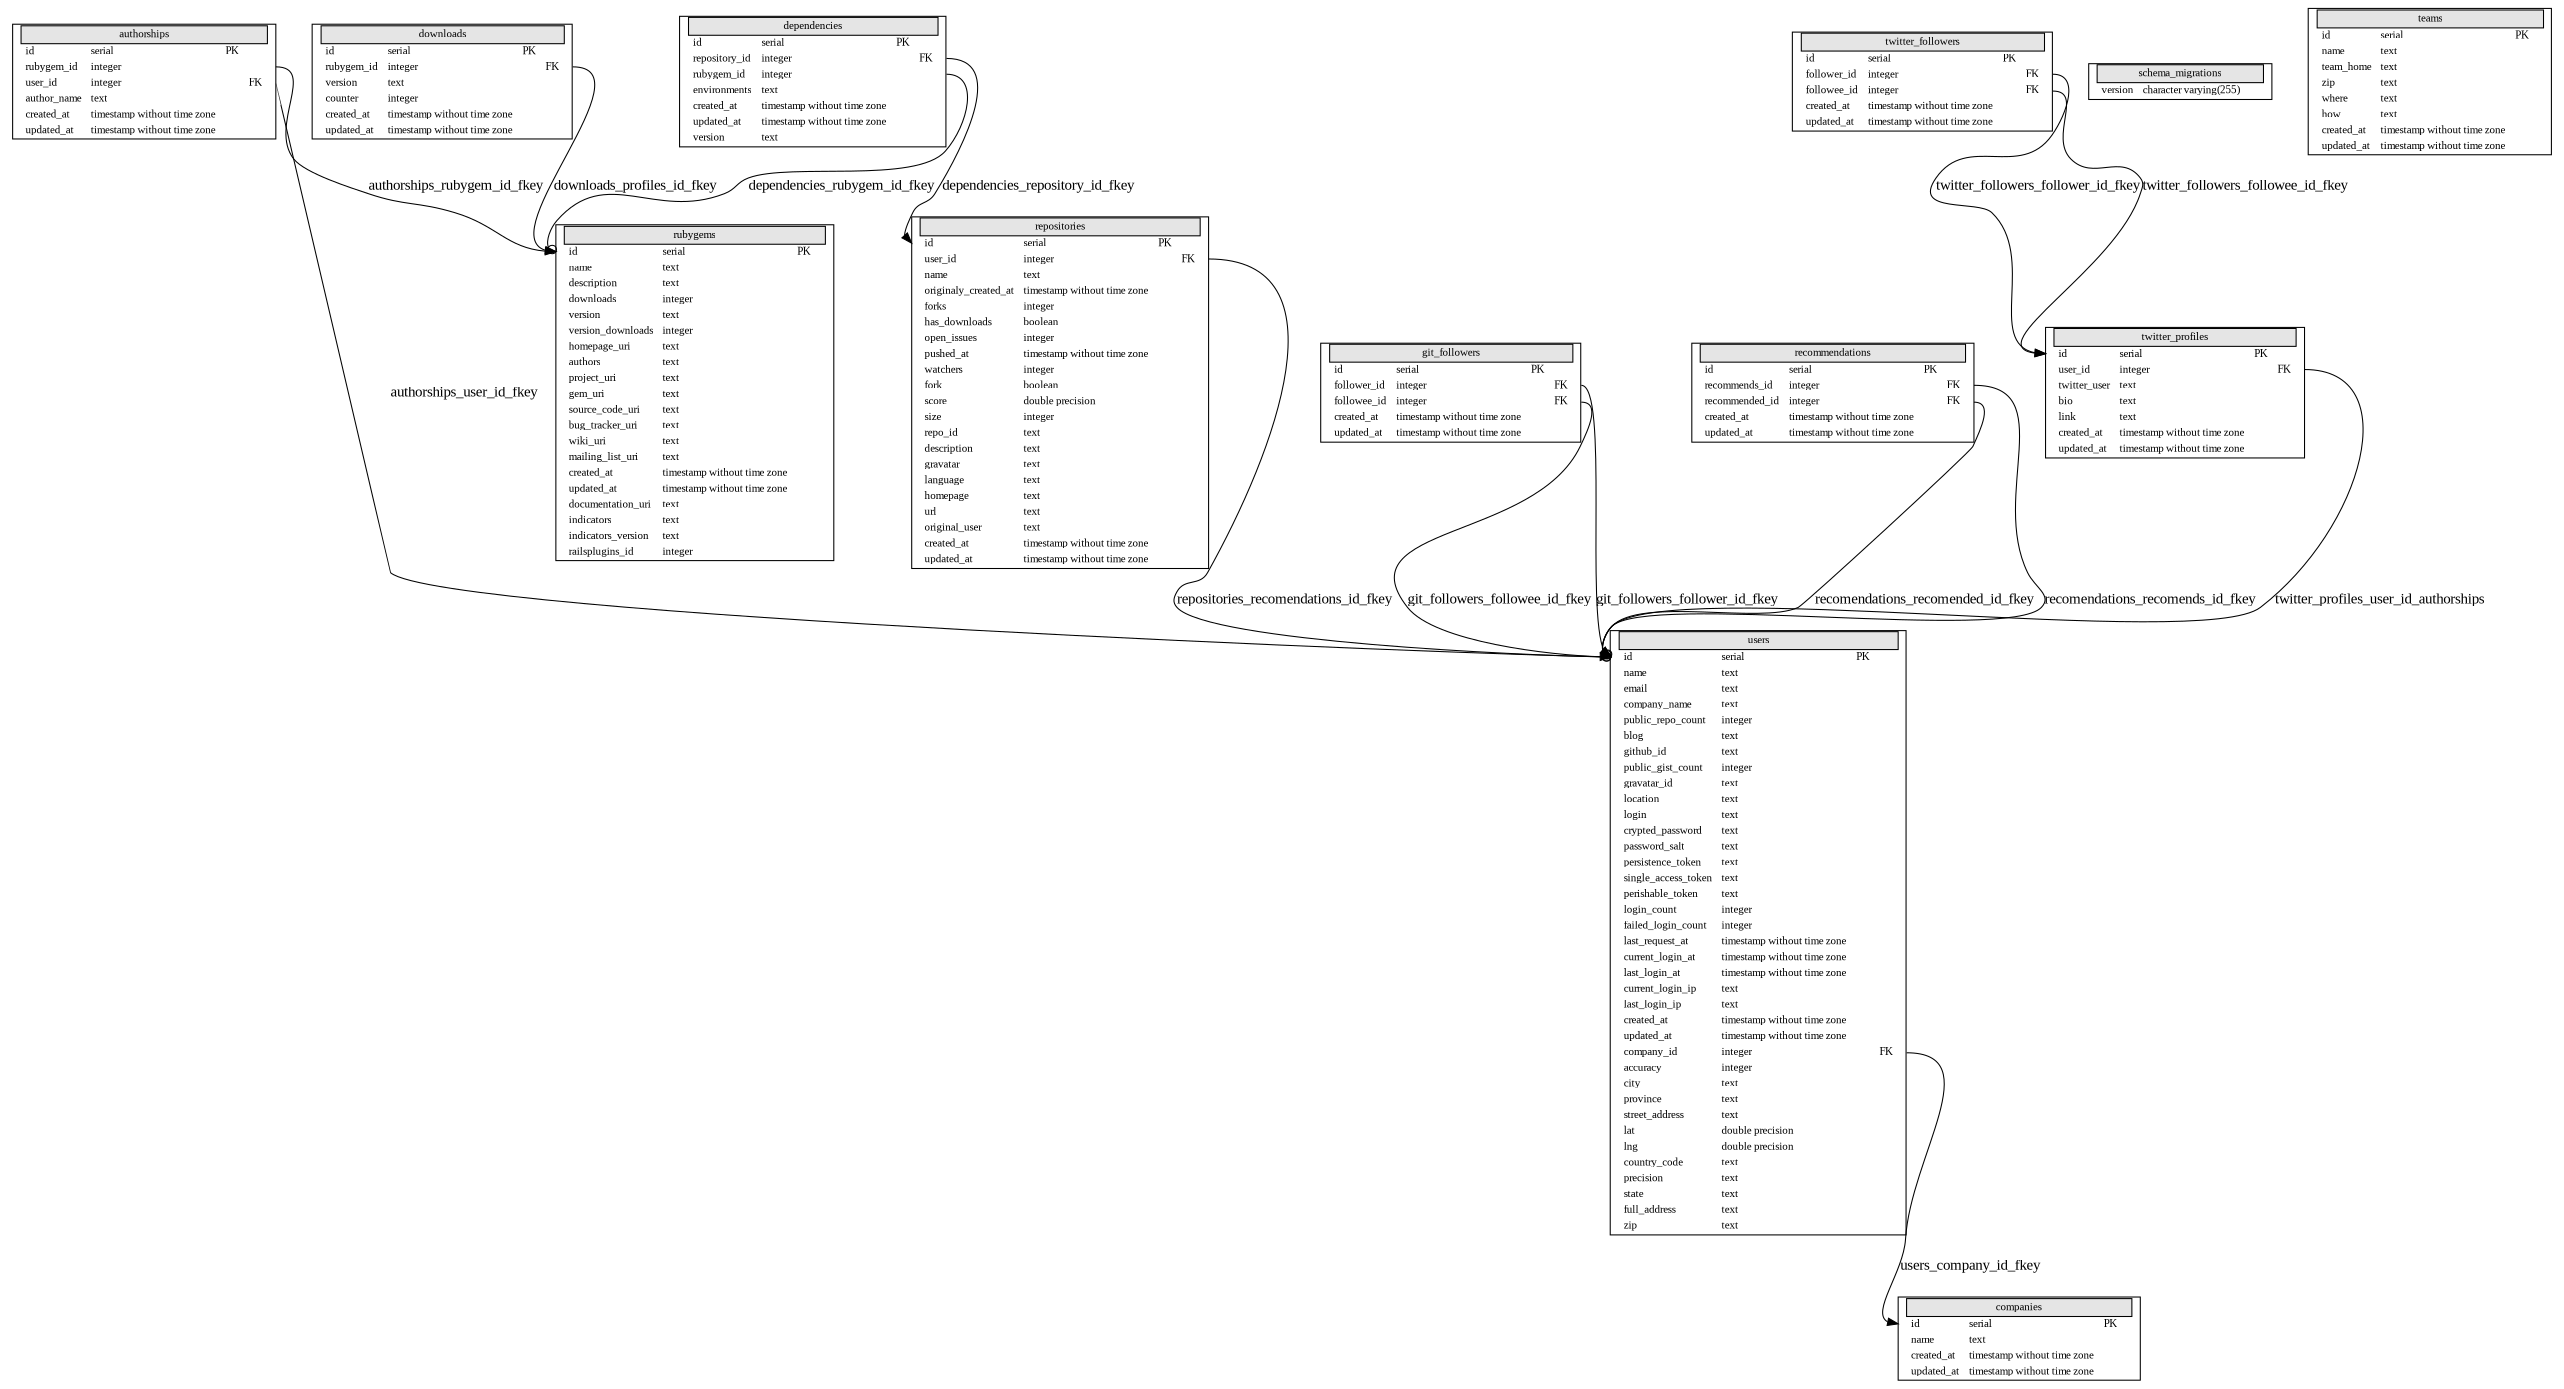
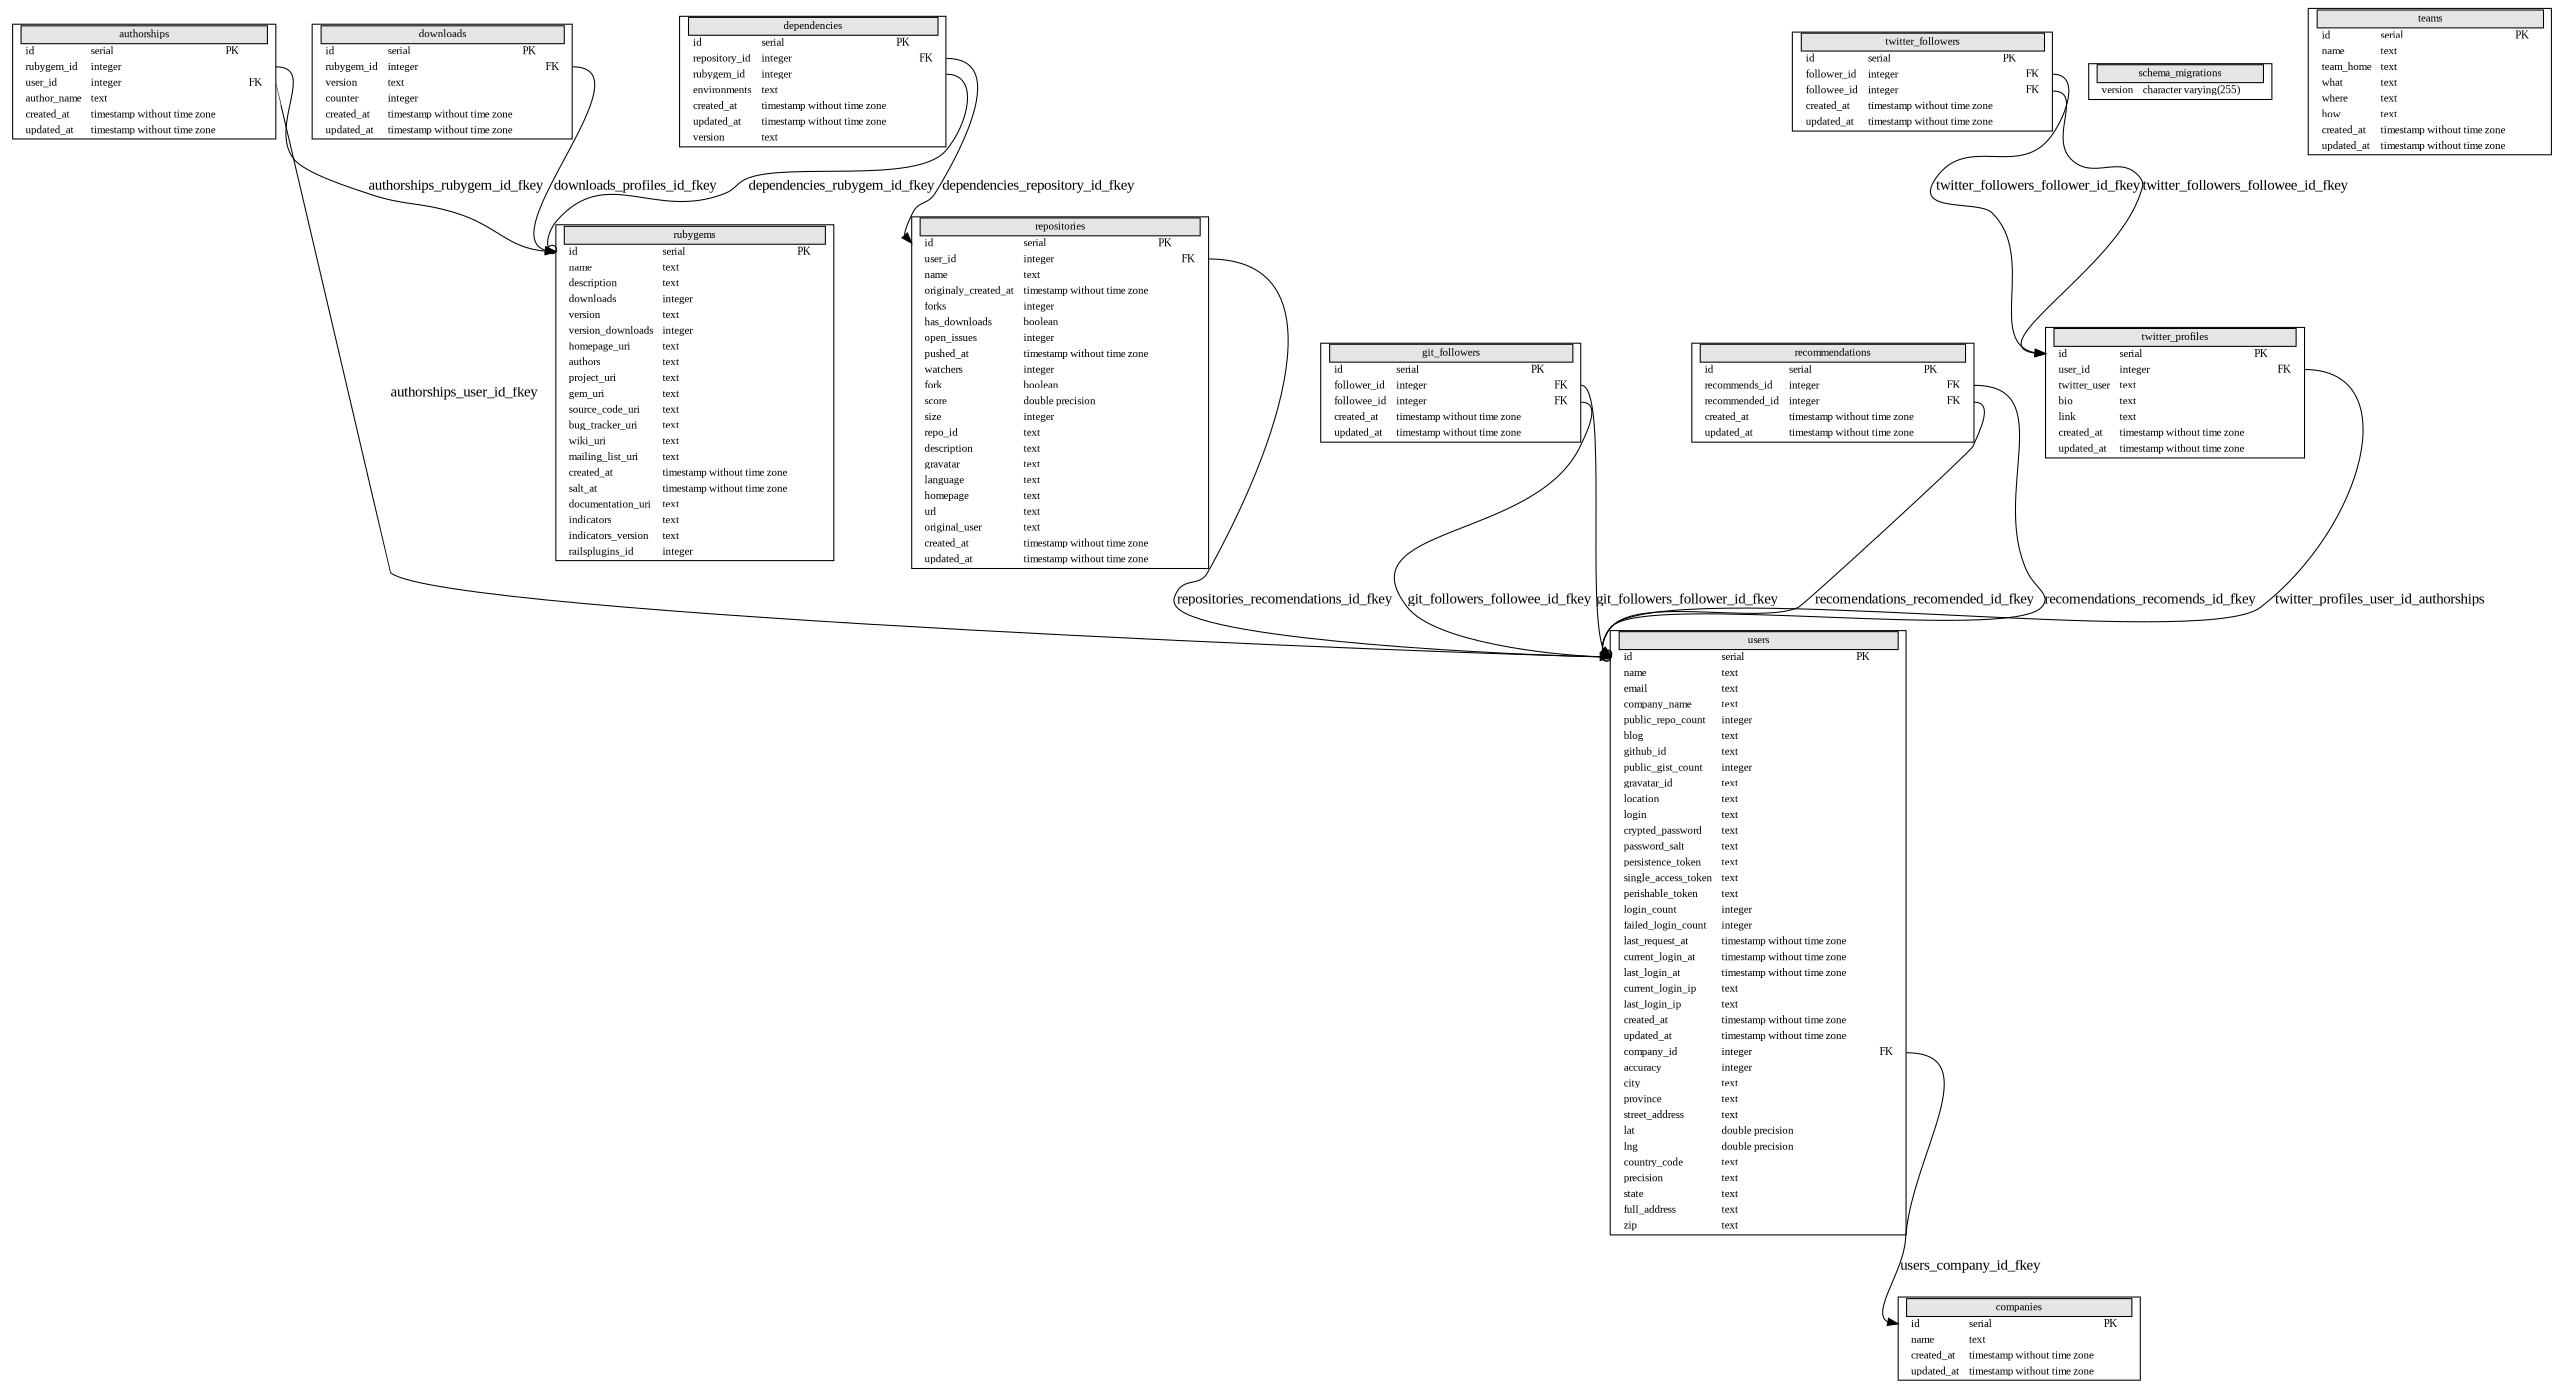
(2329, 83) -> (2332, 83)
(593, 488) -> (583, 488)
